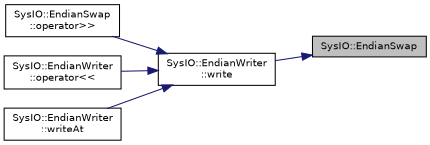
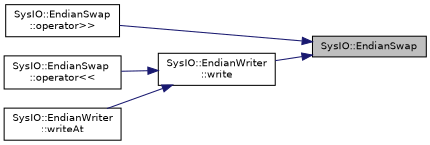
(135, 43) -> (211, 33)
(63, 72) -> (63, 72)
